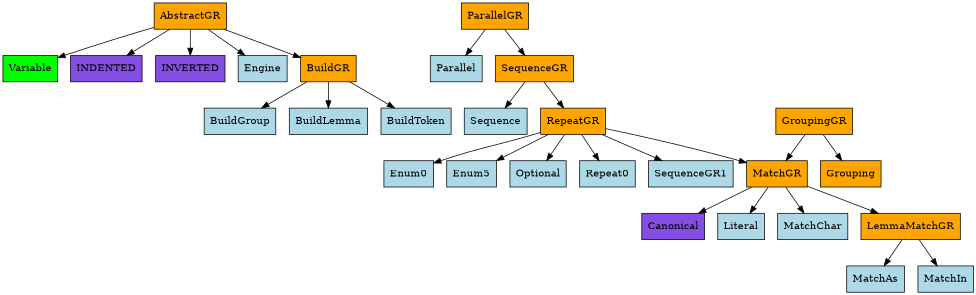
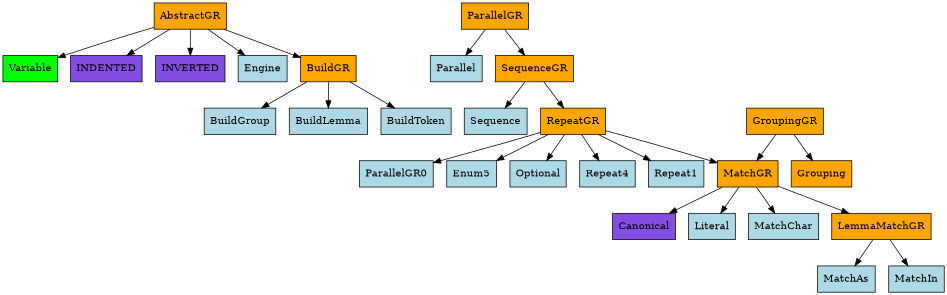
(409, 174) -> (396, 174)
(607, 174) -> (607, 174)
(691, 174) -> (676, 174)
